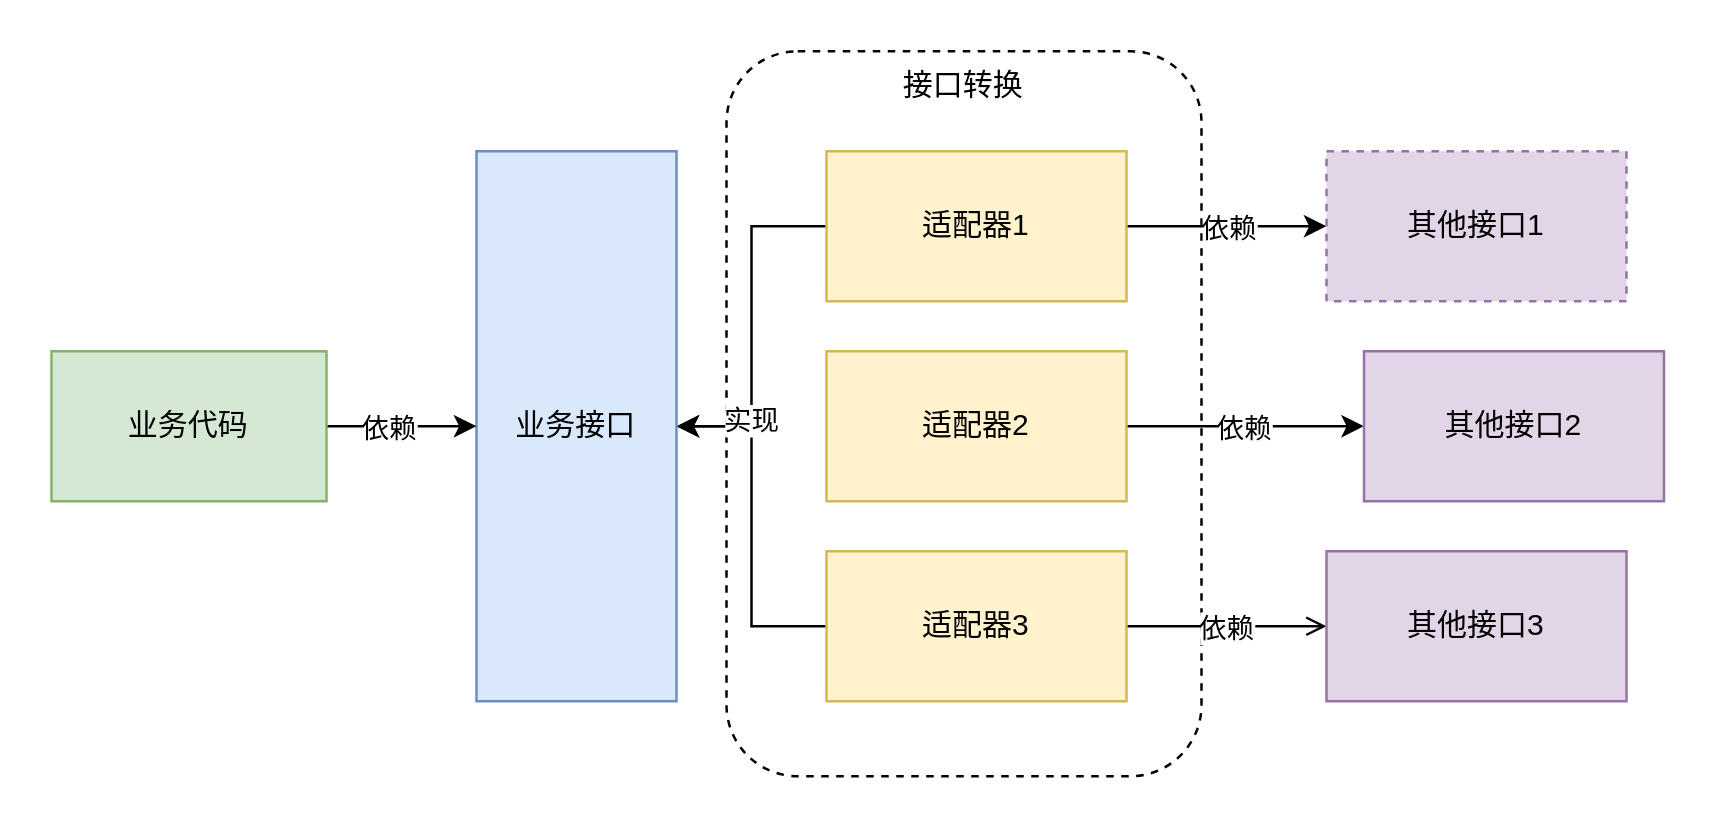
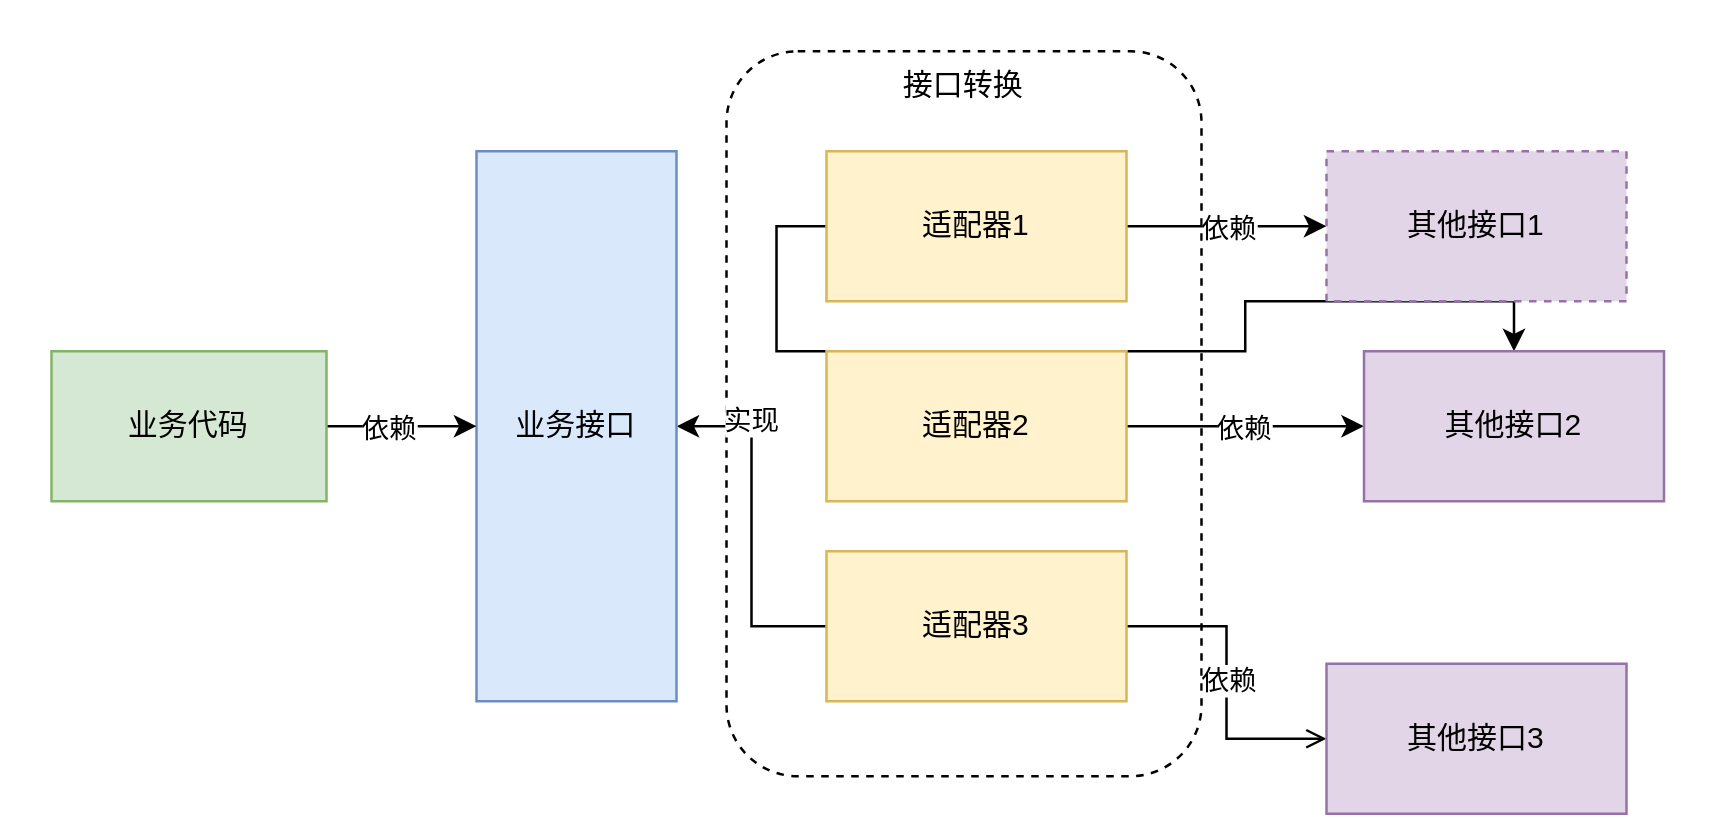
(751, 302) -> (1311, 301)
(1476, 626) -> (1476, 739)
